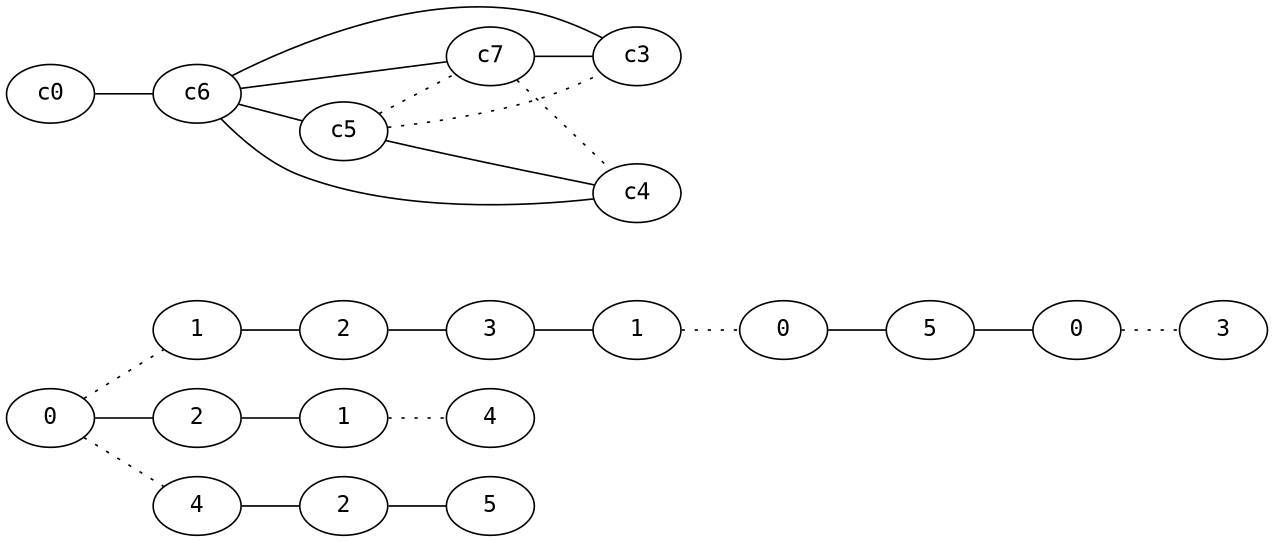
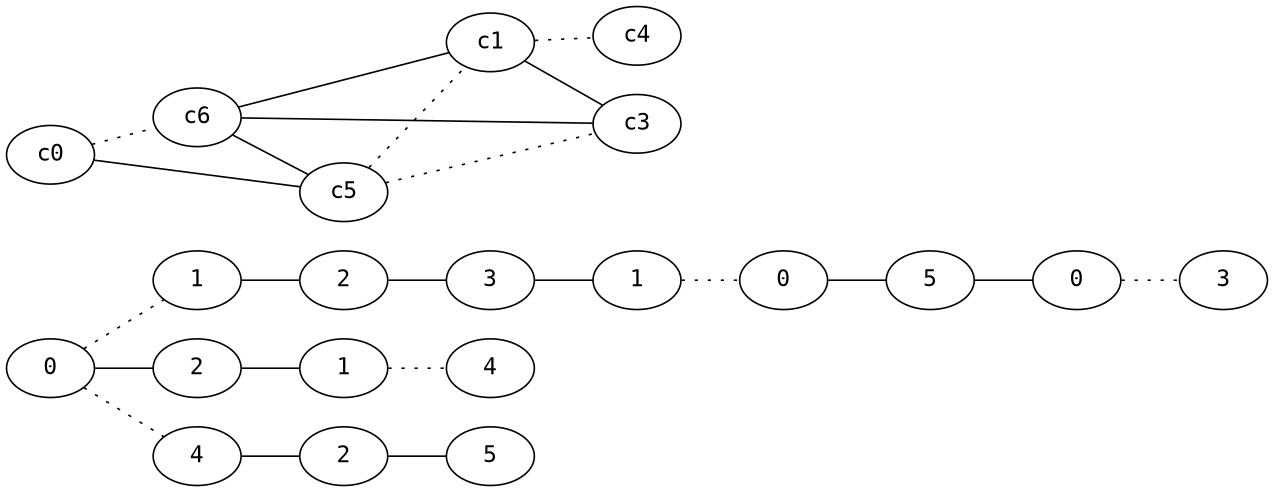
(490, 56) -> (490, 42)
(124, 94) -> (124, 136)
(490, 163) -> (197, 174)
(396, 198) -> none
